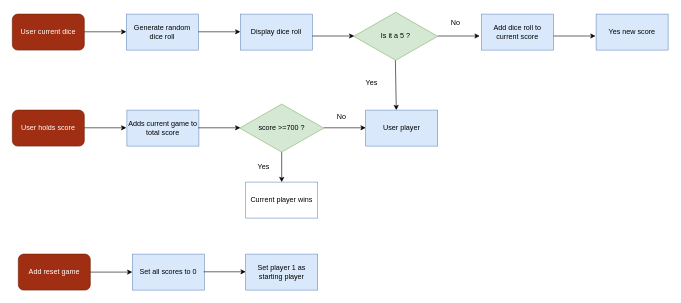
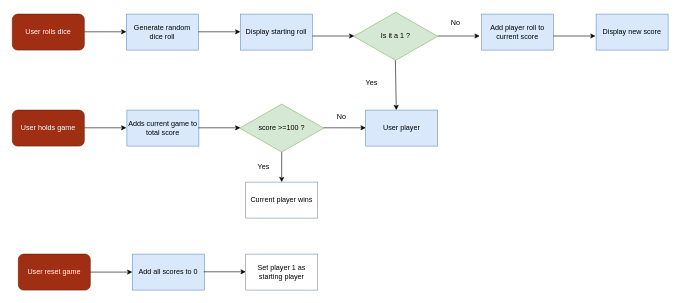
(48, 32) -> (48, 32)
(276, 32) -> (276, 32)
(518, 32) -> (518, 32)
(632, 32) -> (632, 32)
(396, 36) -> (396, 36)
(48, 128) -> (48, 128)
(282, 128) -> (282, 128)
(54, 272) -> (54, 272)
(168, 272) -> (168, 272)
(282, 272) -> (282, 272)
